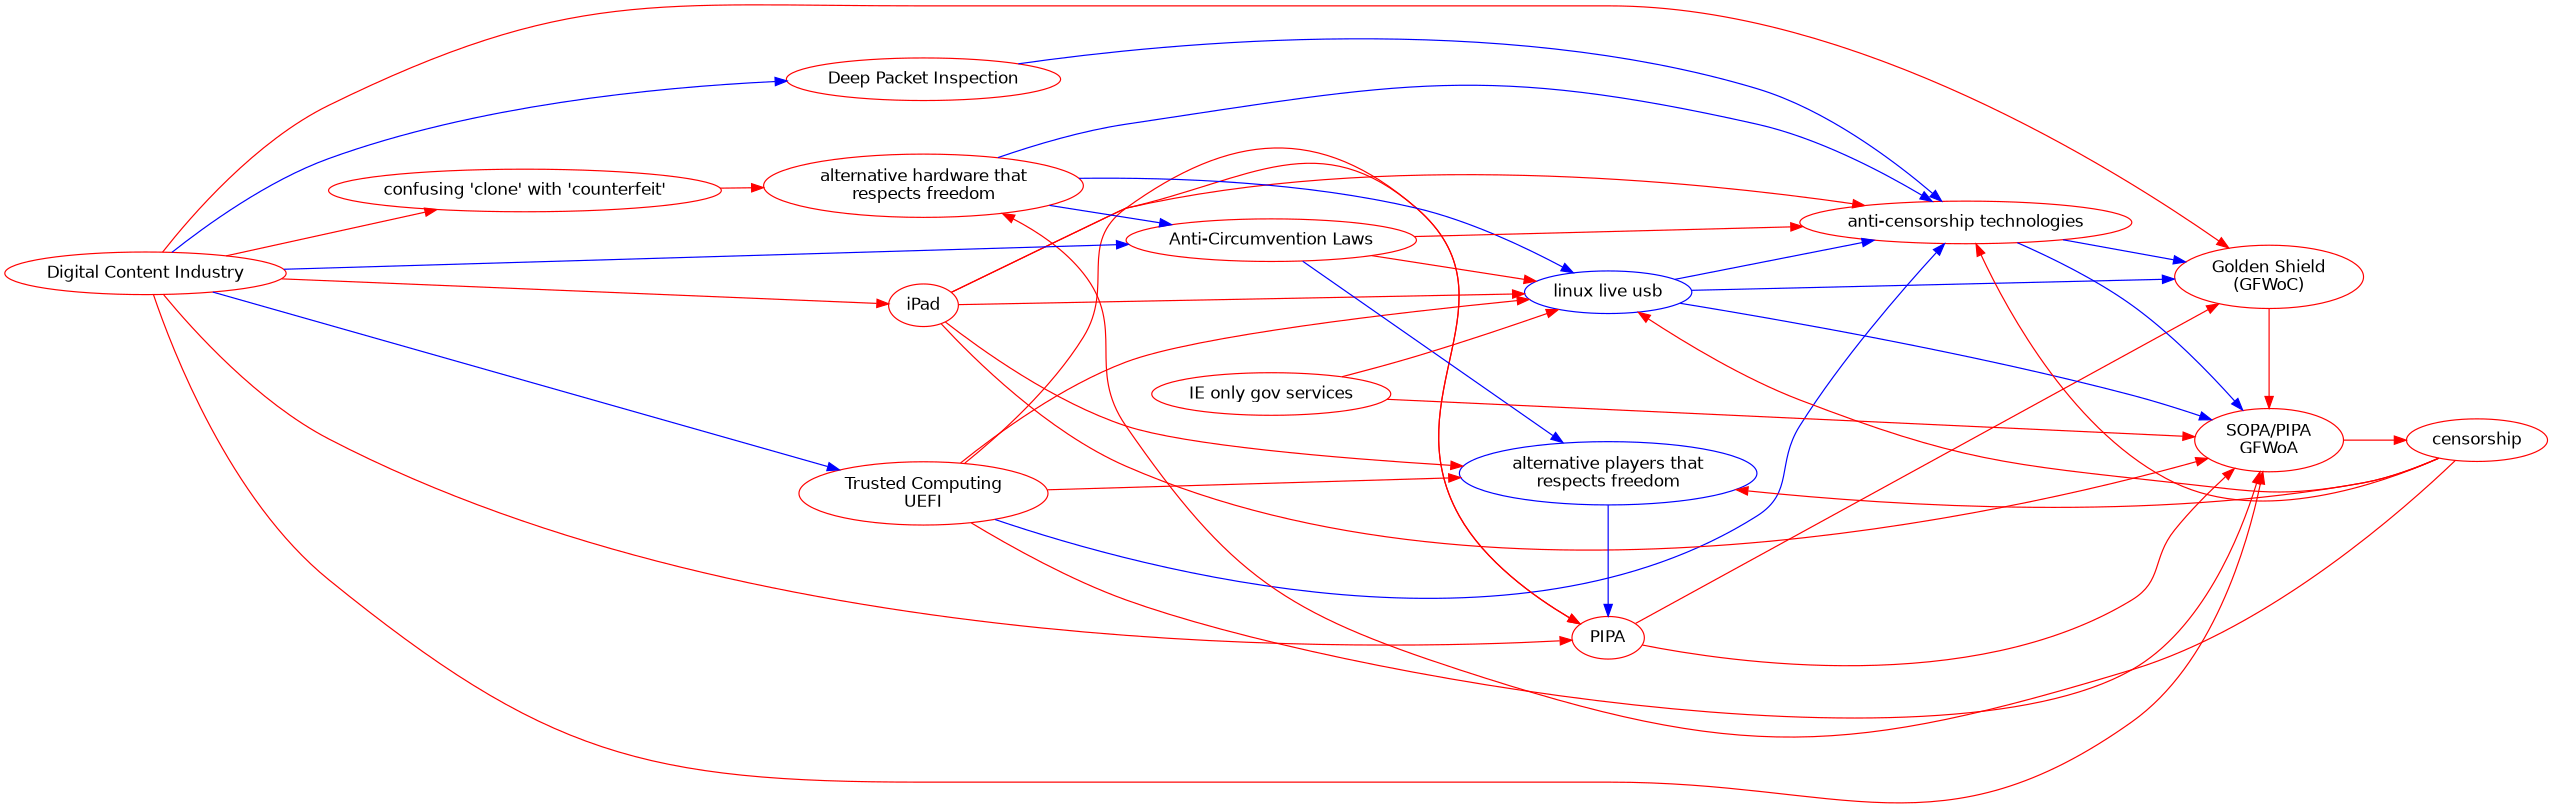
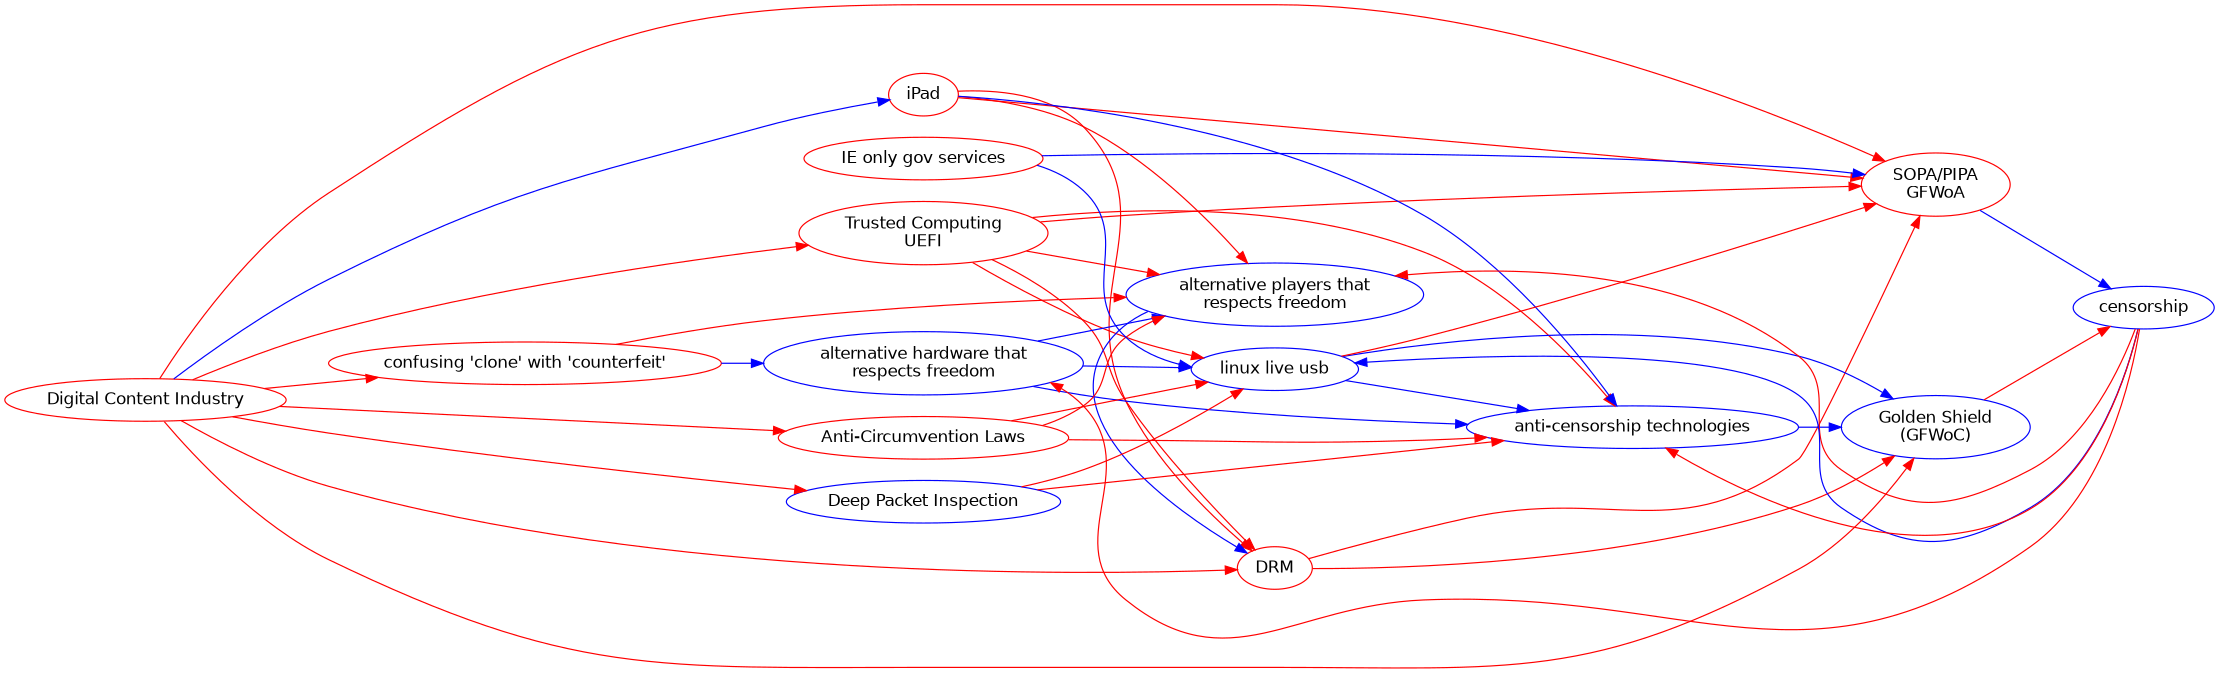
(1492, 44) -> (1265, 466)
(923, 79) -> (923, 502)
(459, 122) -> (513, 458)
(1392, 177) -> (1322, 169)
(923, 186) -> (923, 363)
(736, 188) -> (736, 363)
(1096, 213) -> (1081, 333)
(1966, 222) -> (1633, 427)
(700, 257) -> (527, 419)
(2269, 277) -> (1936, 427)
(579, 291) -> (509, 200)
(1235, 299) -> (1131, 450)
(2136, 308) -> none
none -> (864, 311)
(1461, 342) -> (1104, 274)
(1421, 344) -> (1103, 378)
(1942, 351) -> (1604, 287)
(2269, 352) -> (2042, 366)
(520, 379) -> (490, 295)
(1785, 418) -> (1448, 155)
(2369, 440) -> (2040, 246)
(2477, 440) -> (2144, 308)
(2031, 466) -> (1820, 466)
(1512, 593) -> (1347, 230)
(1608, 638) -> (1275, 568)
